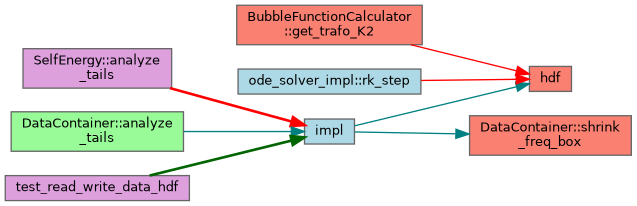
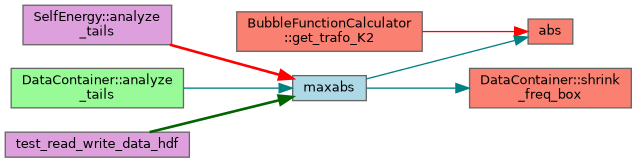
(550, 79) -> (550, 32)
(329, 82) -> none
(329, 132) -> (329, 88)
